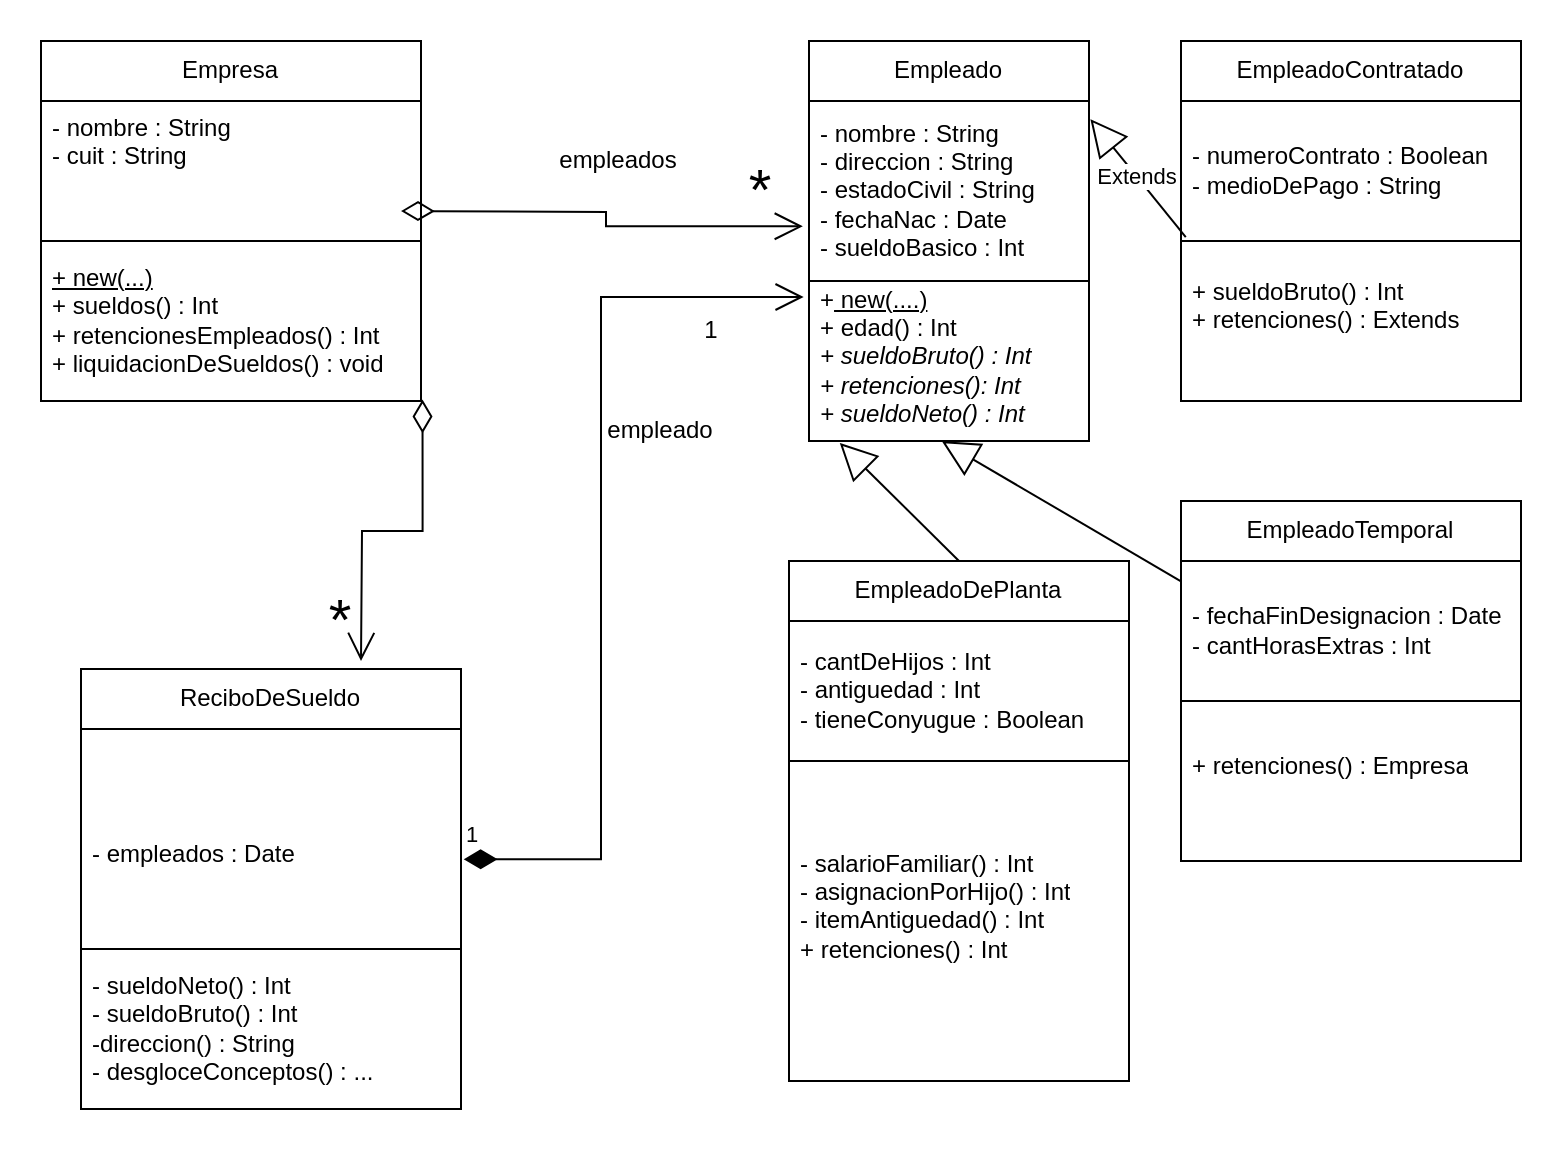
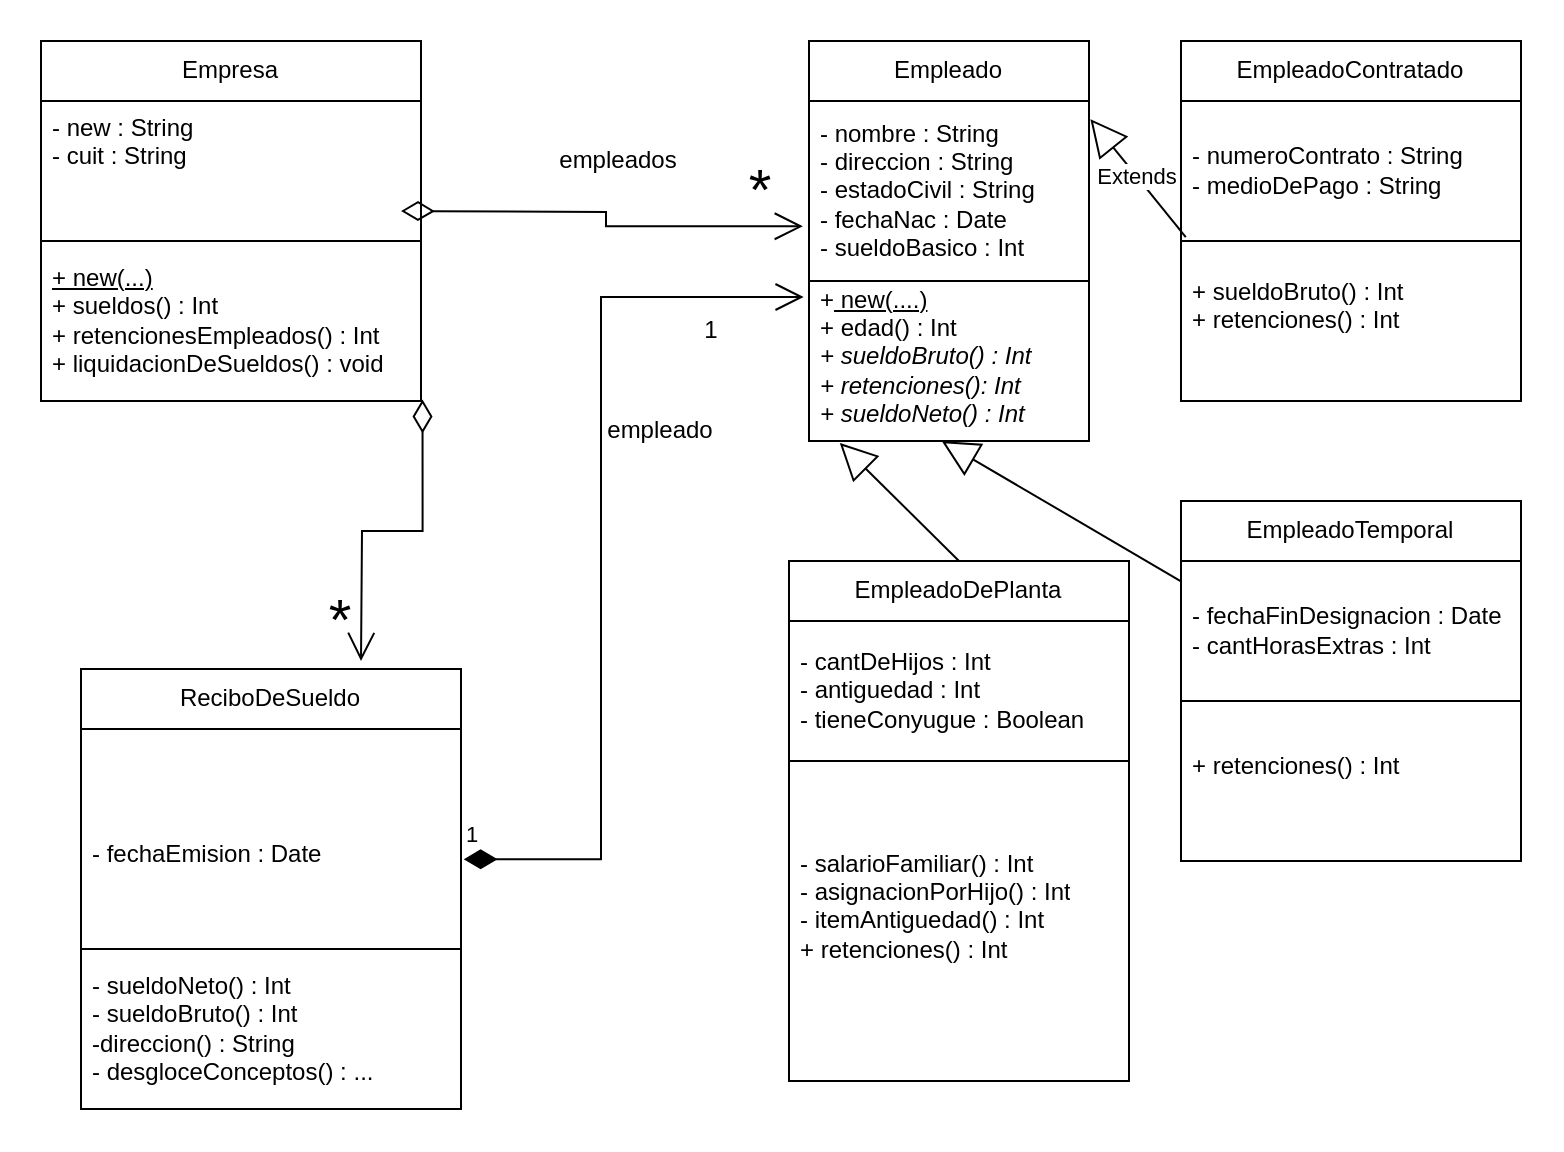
(152, 171) -> (135, 171)
(1352, 171) -> (1345, 171)
(1345, 321) -> (1319, 321)
(1345, 781) -> (1319, 781)
(198, 839) -> (215, 839)
